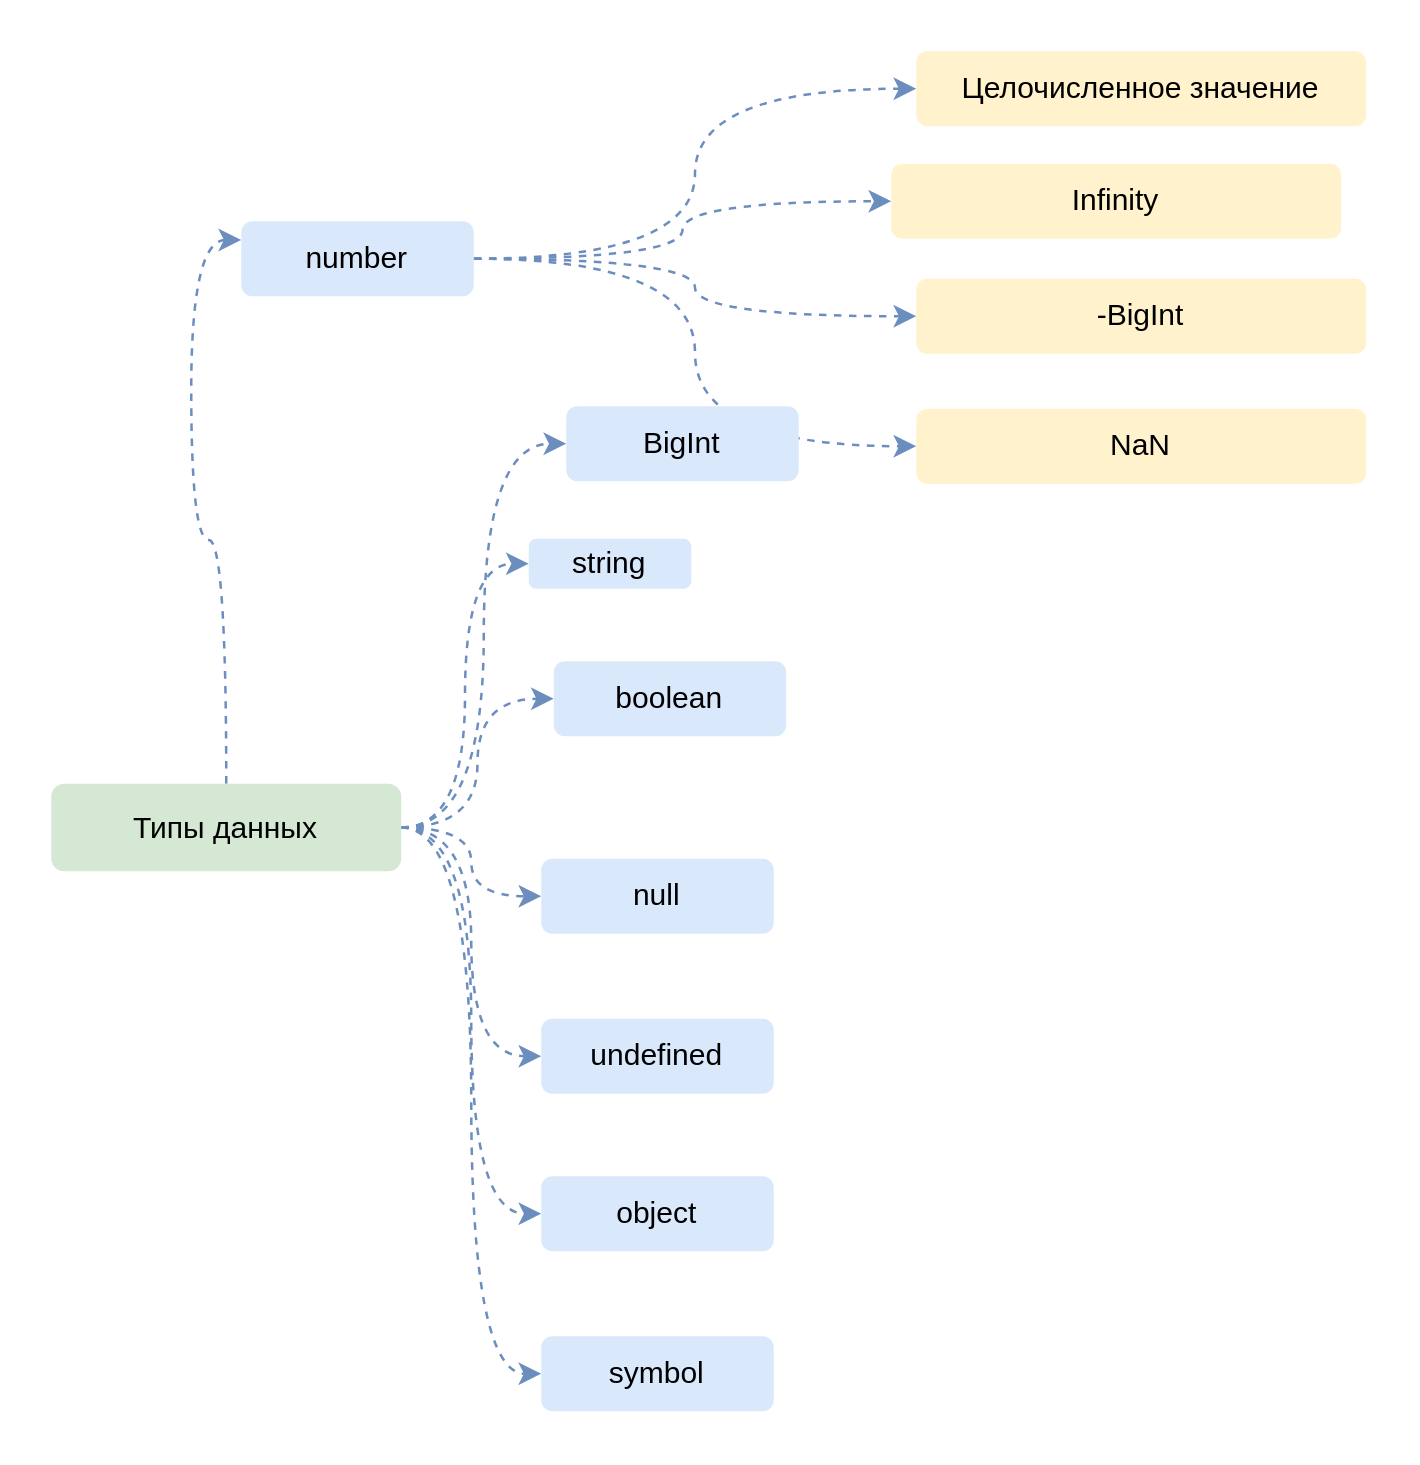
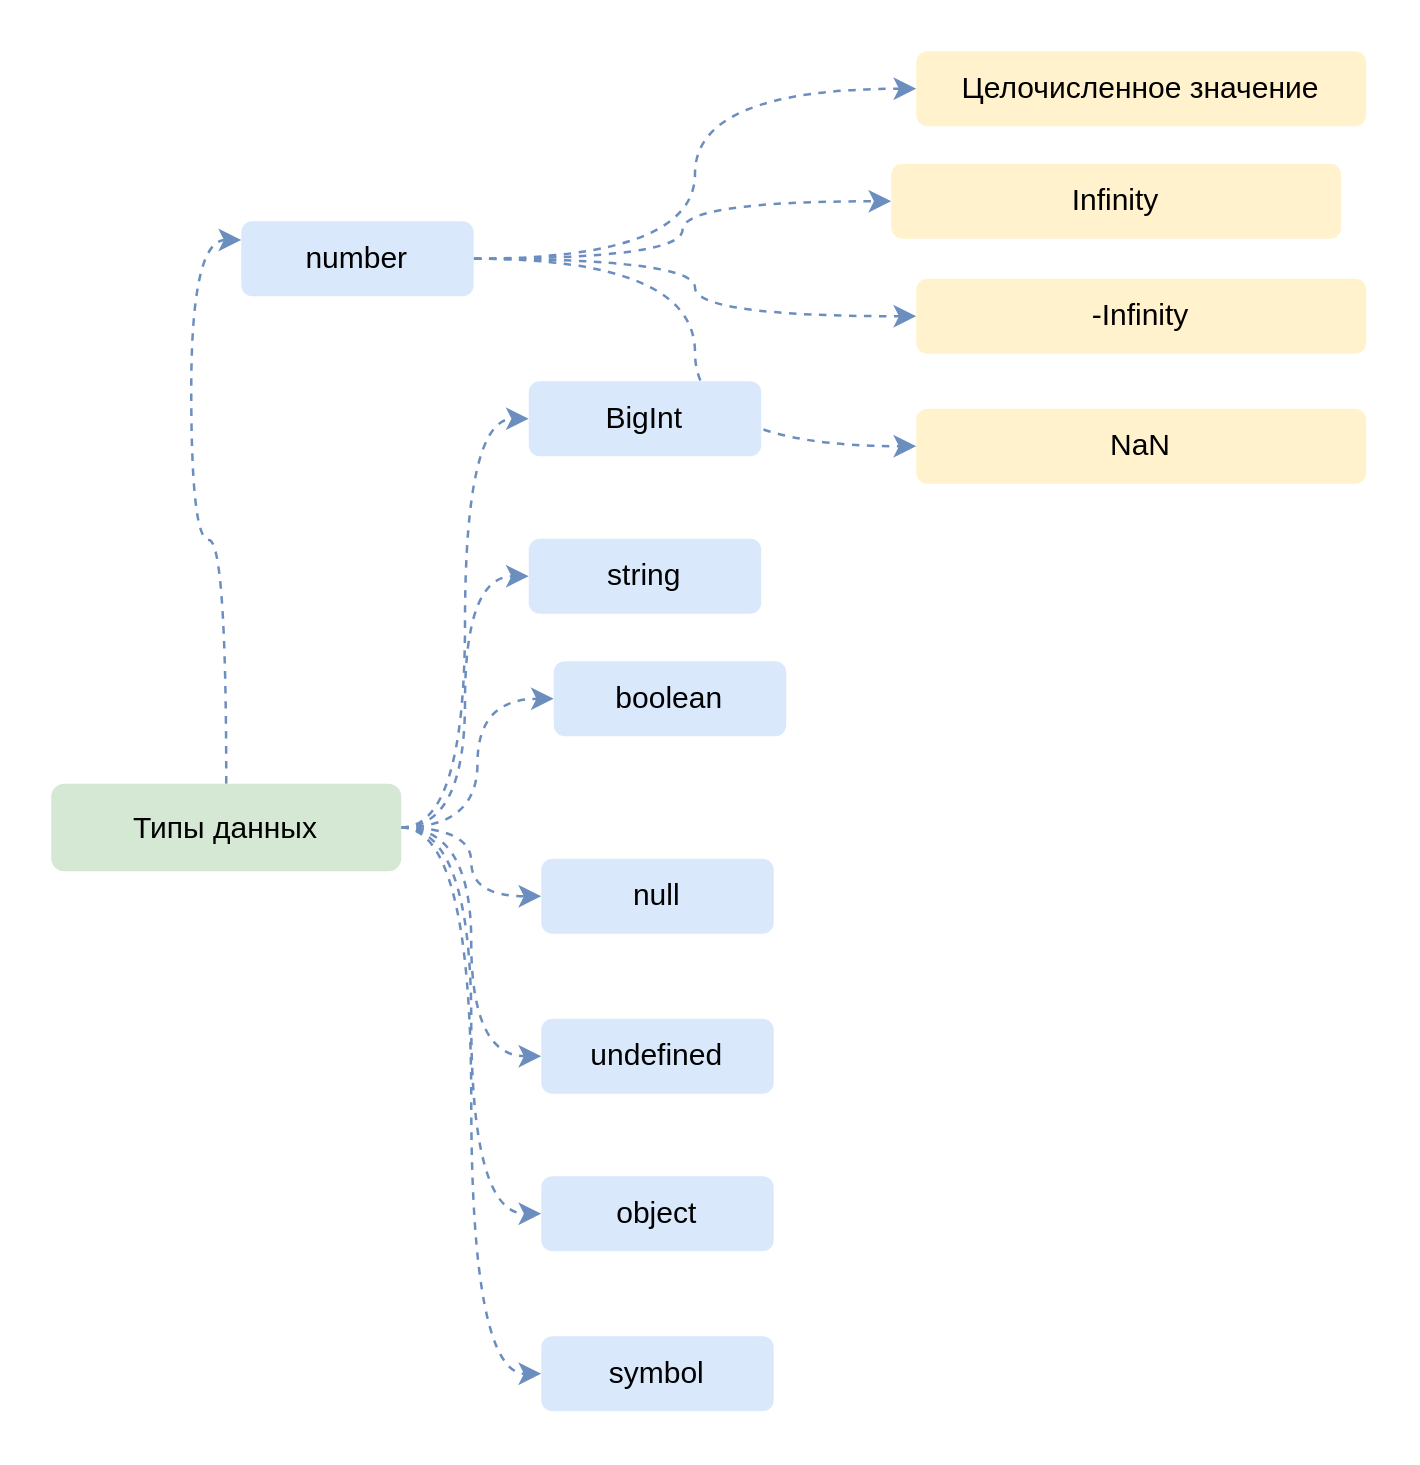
(1141, 316) -> (1141, 316)
(683, 444) -> (645, 419)
(610, 564) -> (645, 576)
